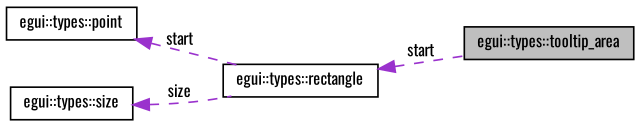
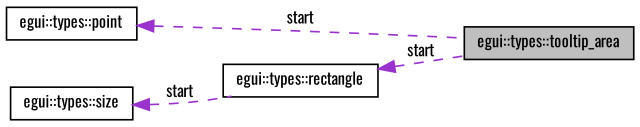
(194, 54) -> (309, 31)
(180, 93) -> (180, 93)
